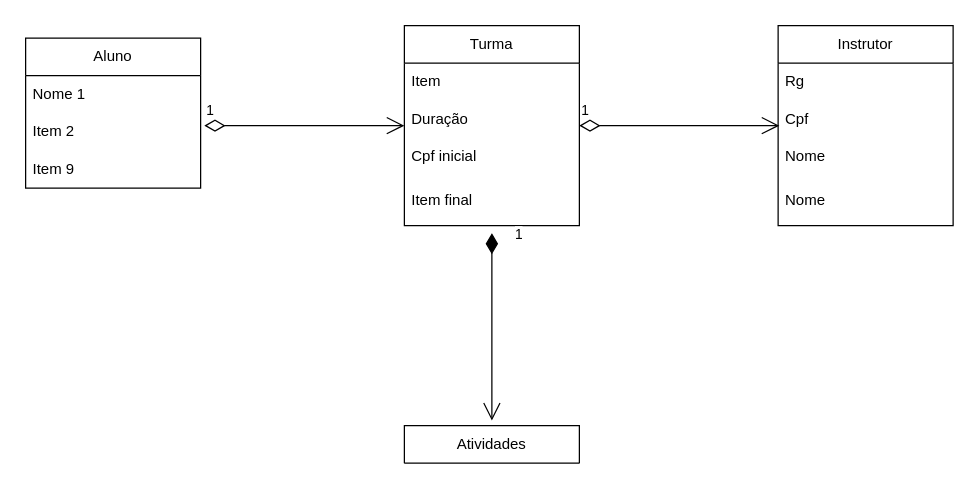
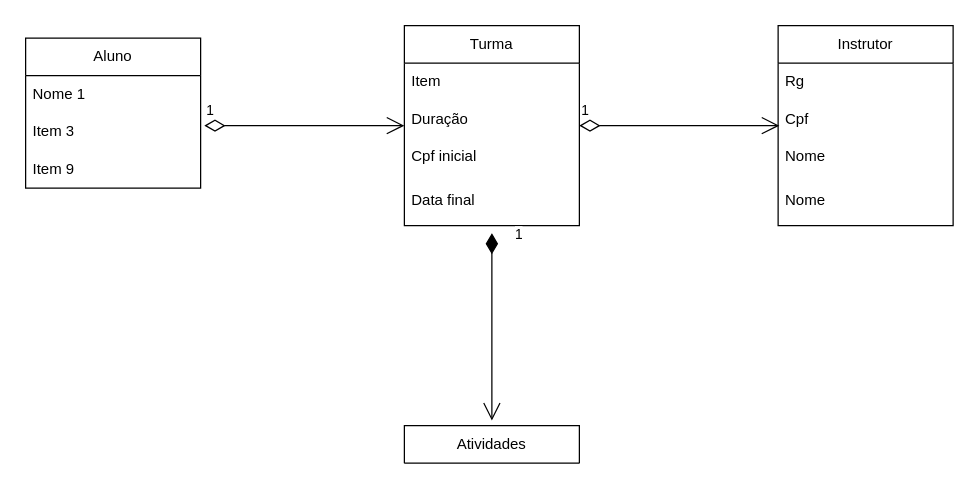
(56, 132) -> (56, 132)
(448, 201) -> (448, 201)
